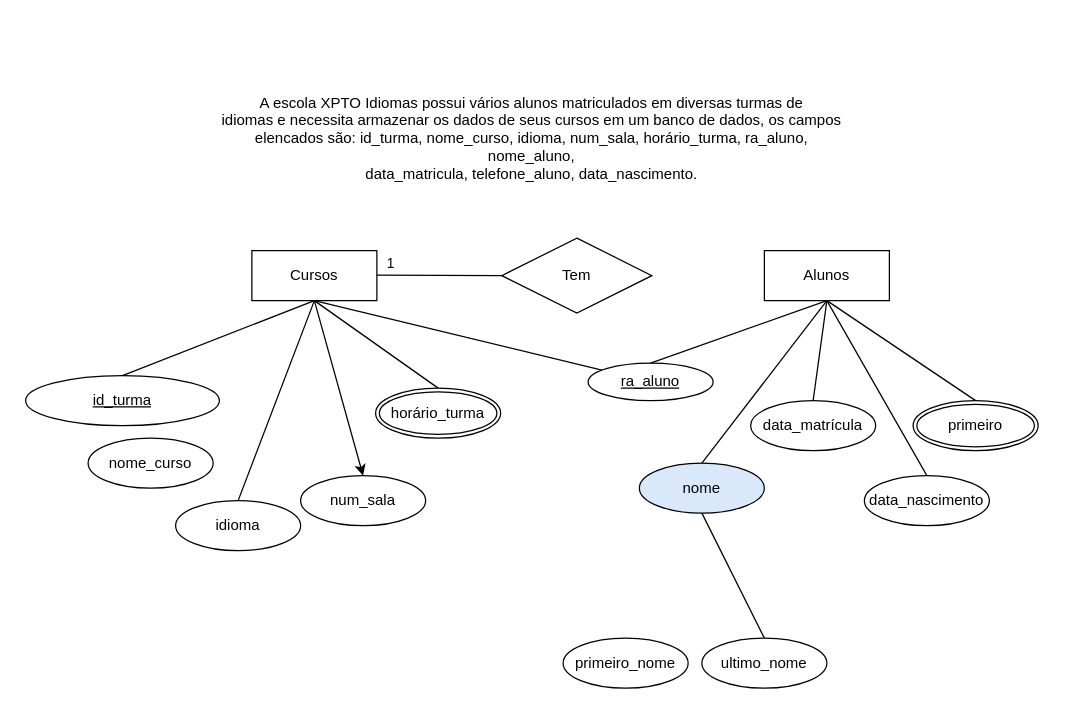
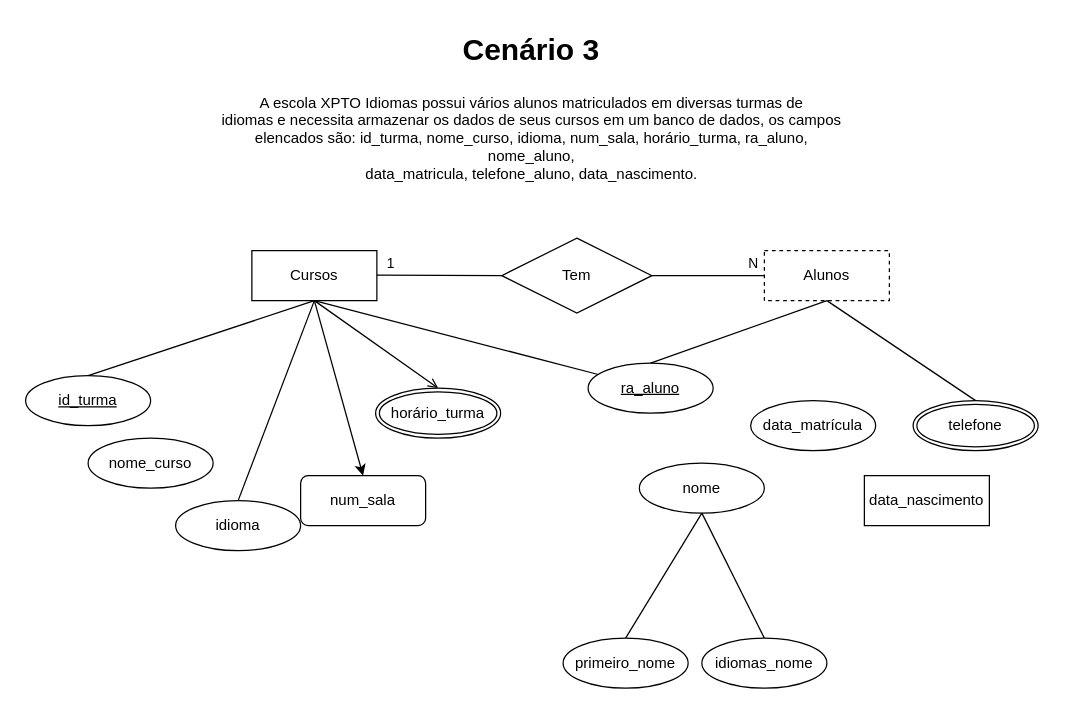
none -> (532, 51)
none -> (708, 276)
(827, 276) -> (827, 276)
(820, 353) -> none
(651, 382) -> (651, 388)
(763, 384) -> none
(433, 385) -> (433, 385)
(878, 390) -> none
(123, 401) -> (88, 401)
(976, 426) -> (976, 426)
(702, 488) -> (702, 488)
(363, 501) -> (363, 501)
(927, 501) -> (927, 501)
none -> (664, 576)
(764, 663) -> (764, 663)
